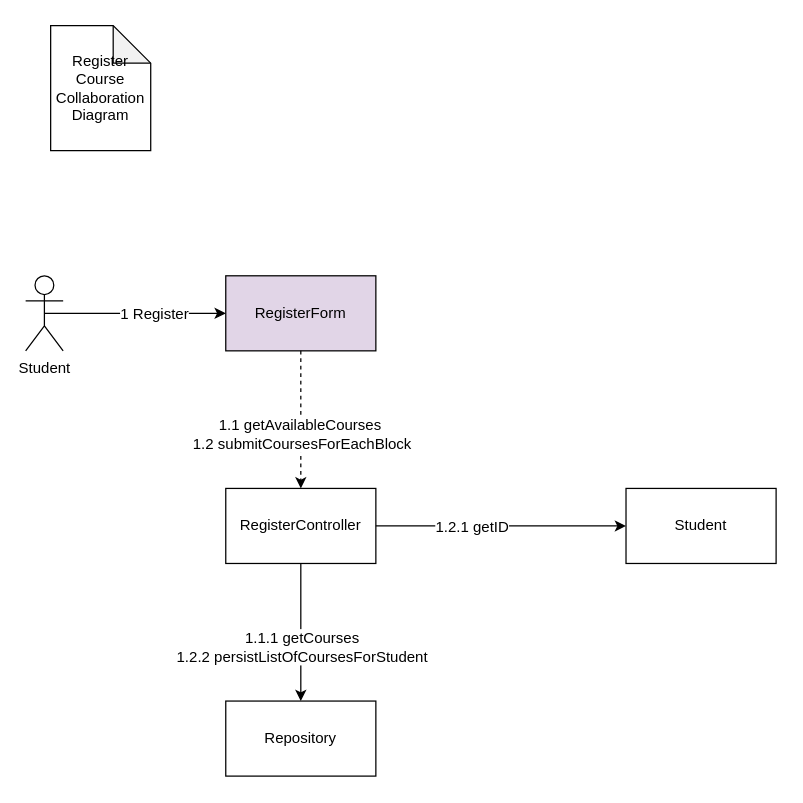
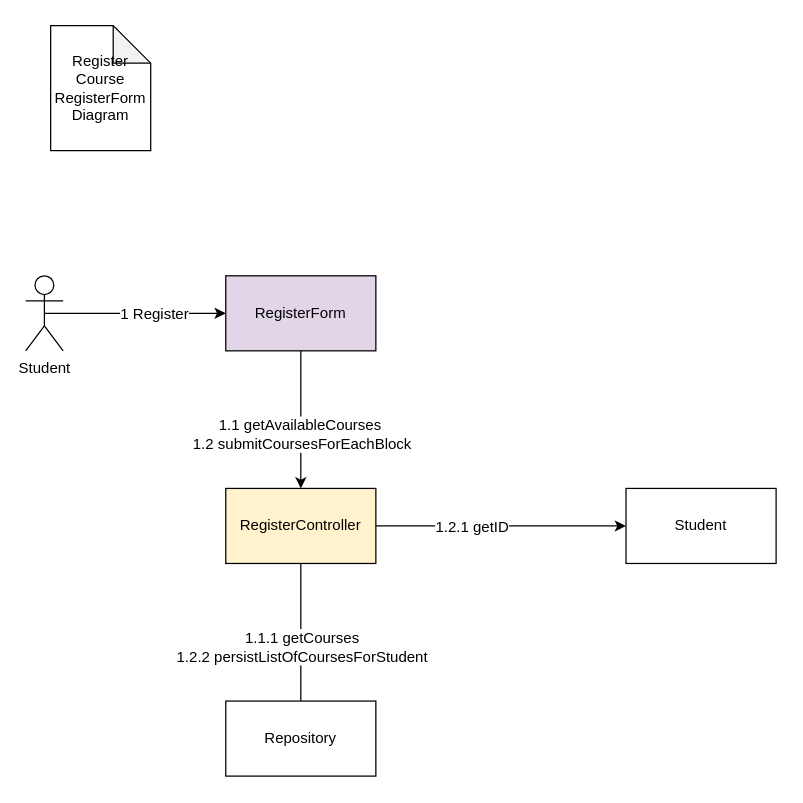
(101, 88) -> (101, 88)
(301, 385) -> (301, 385)
(301, 526) -> (301, 526)
(301, 691) -> (301, 694)
